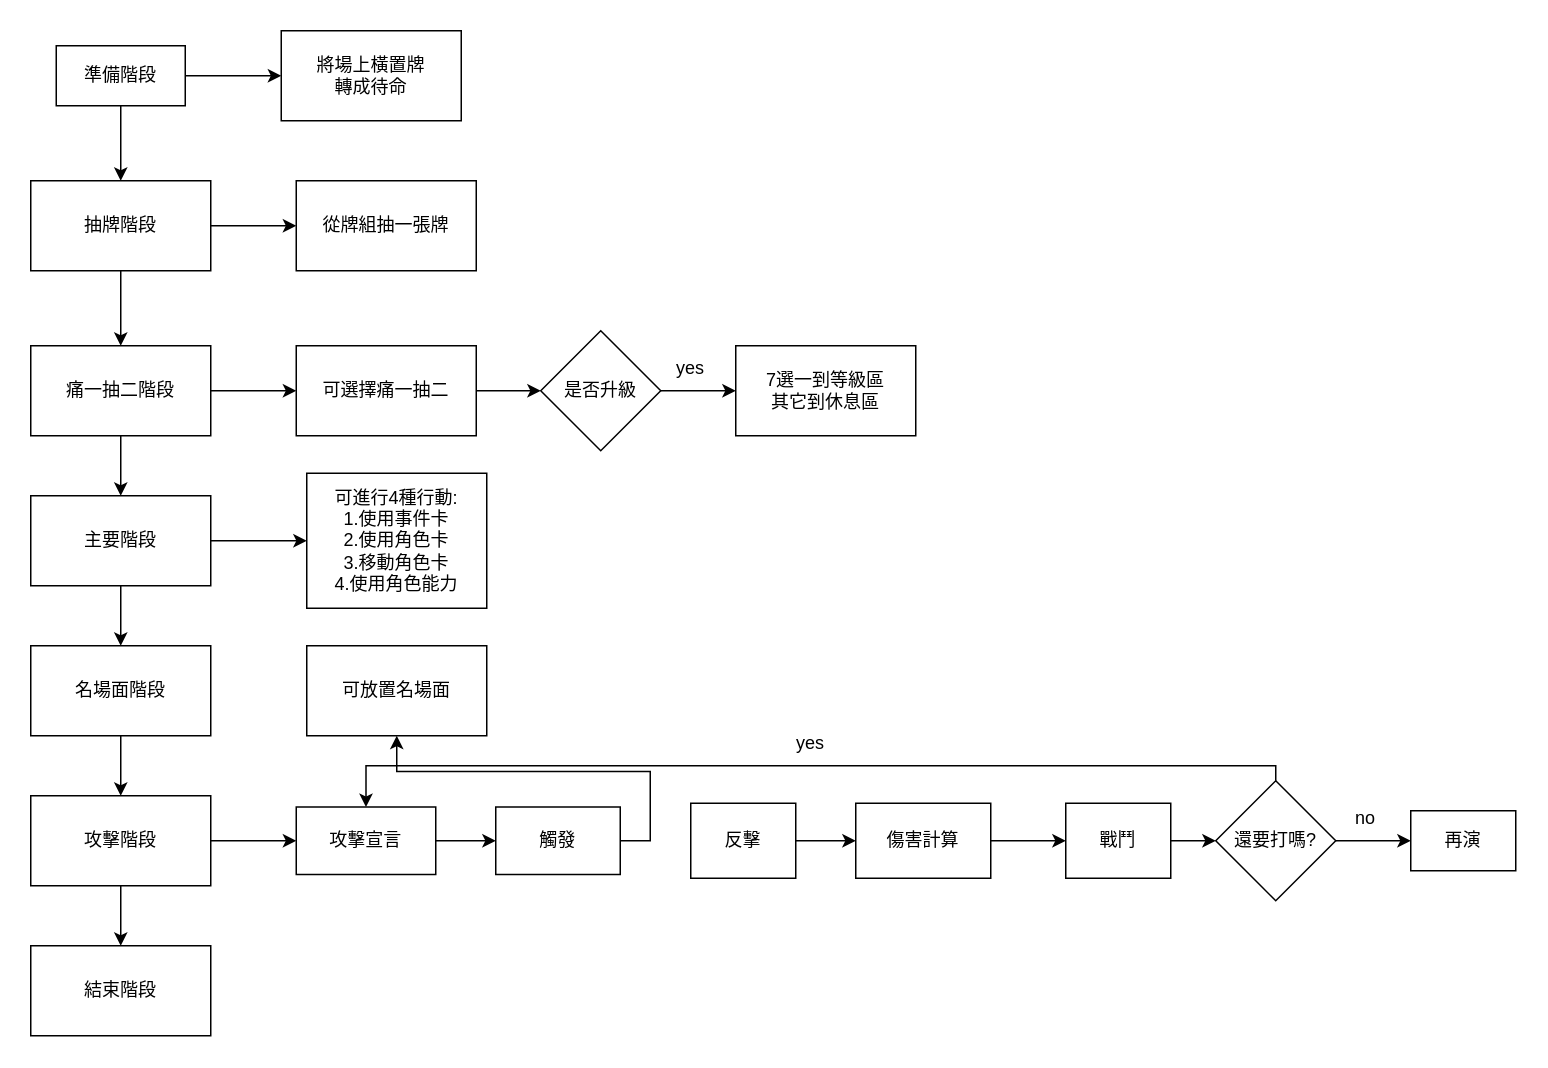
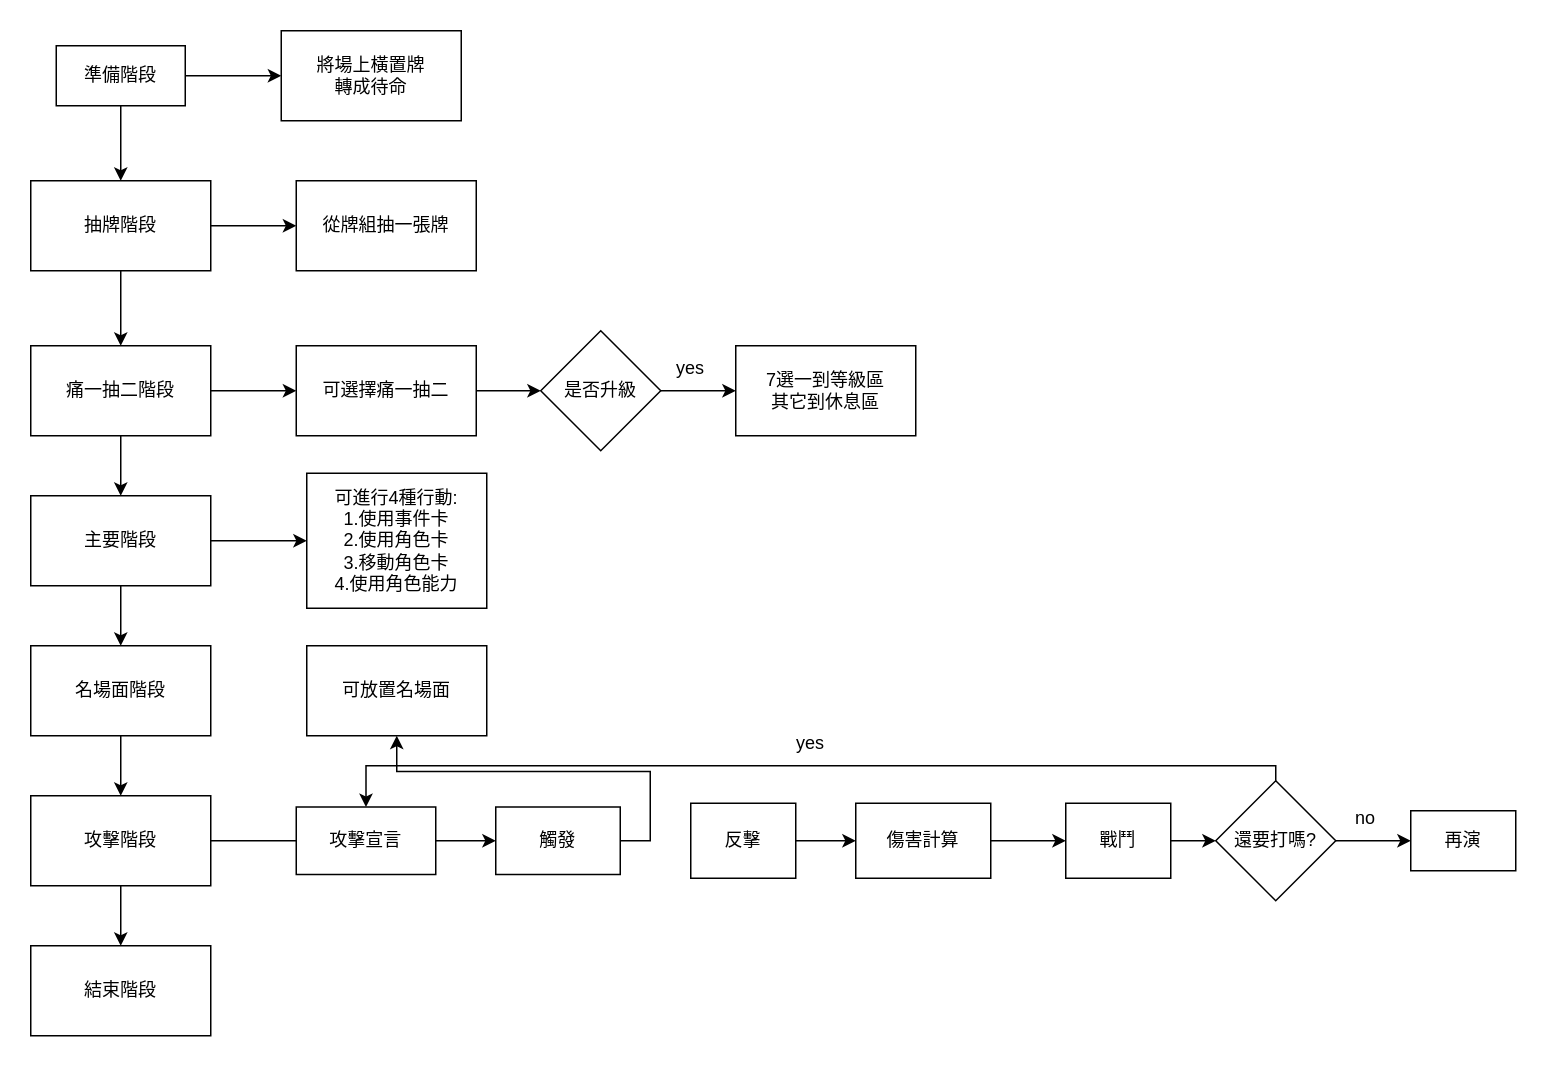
(285, 841) -> (289, 841)
